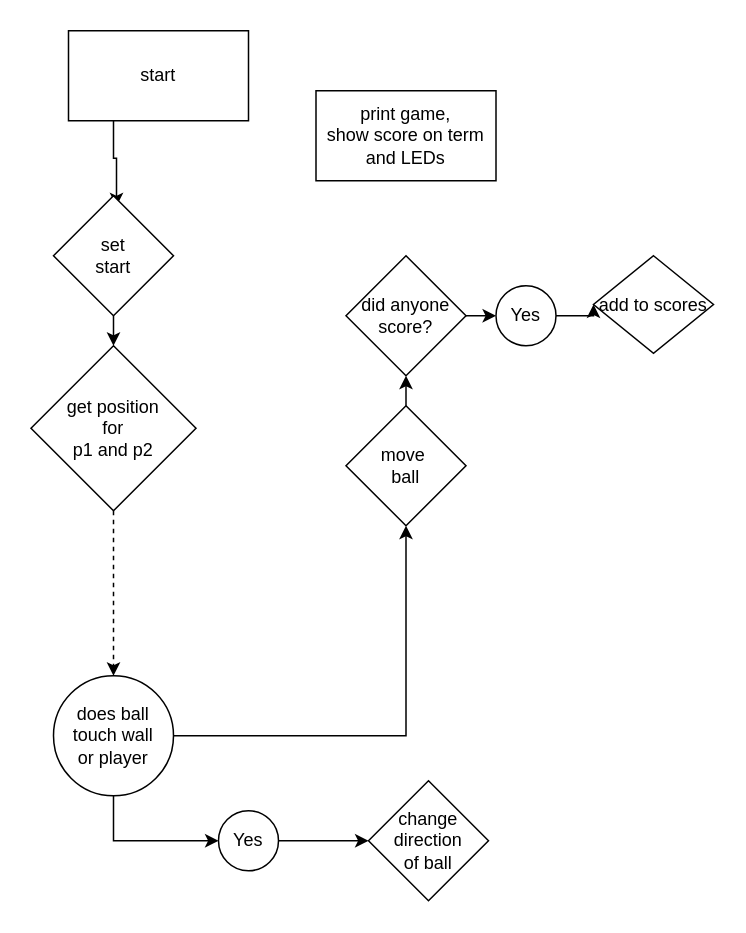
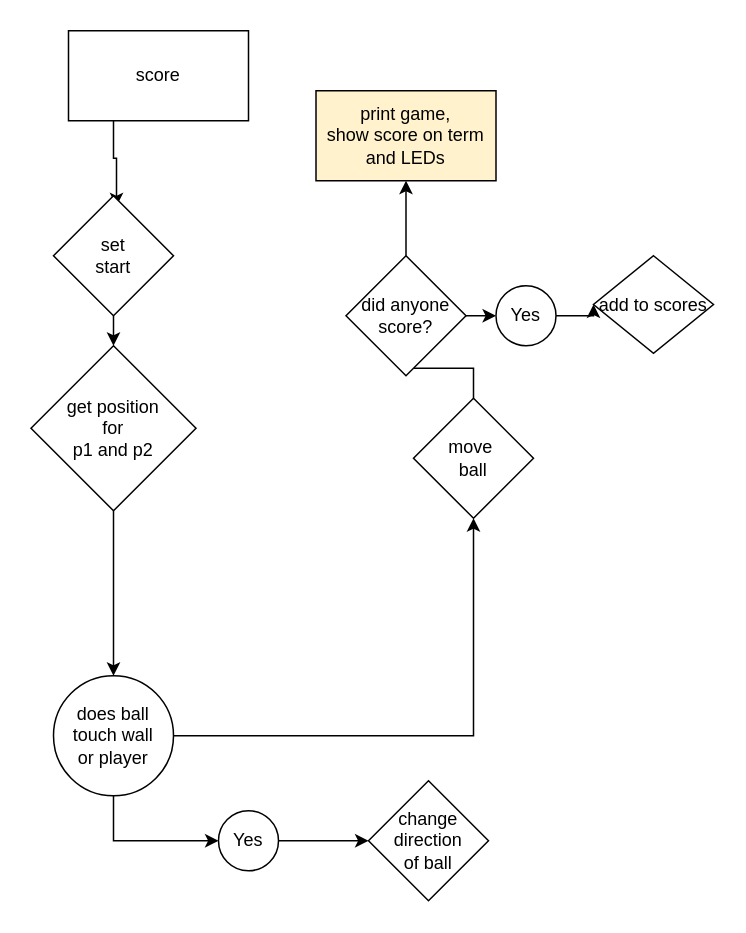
(158, 76) -> (158, 76)
(406, 136) -> (406, 136)
none -> (406, 224)
(406, 466) -> (473, 458)
(113, 589) -> (113, 589)
